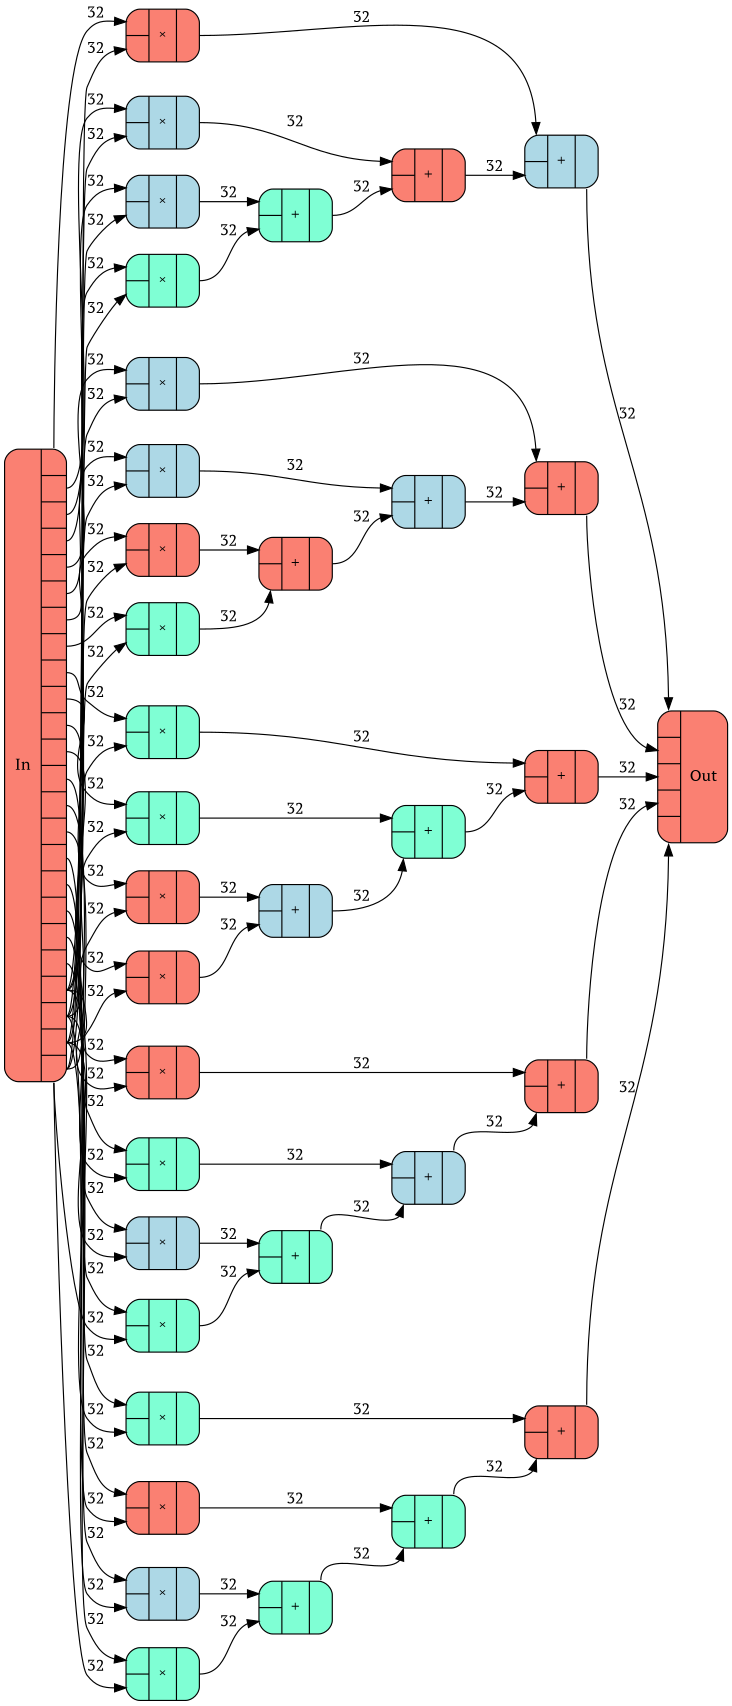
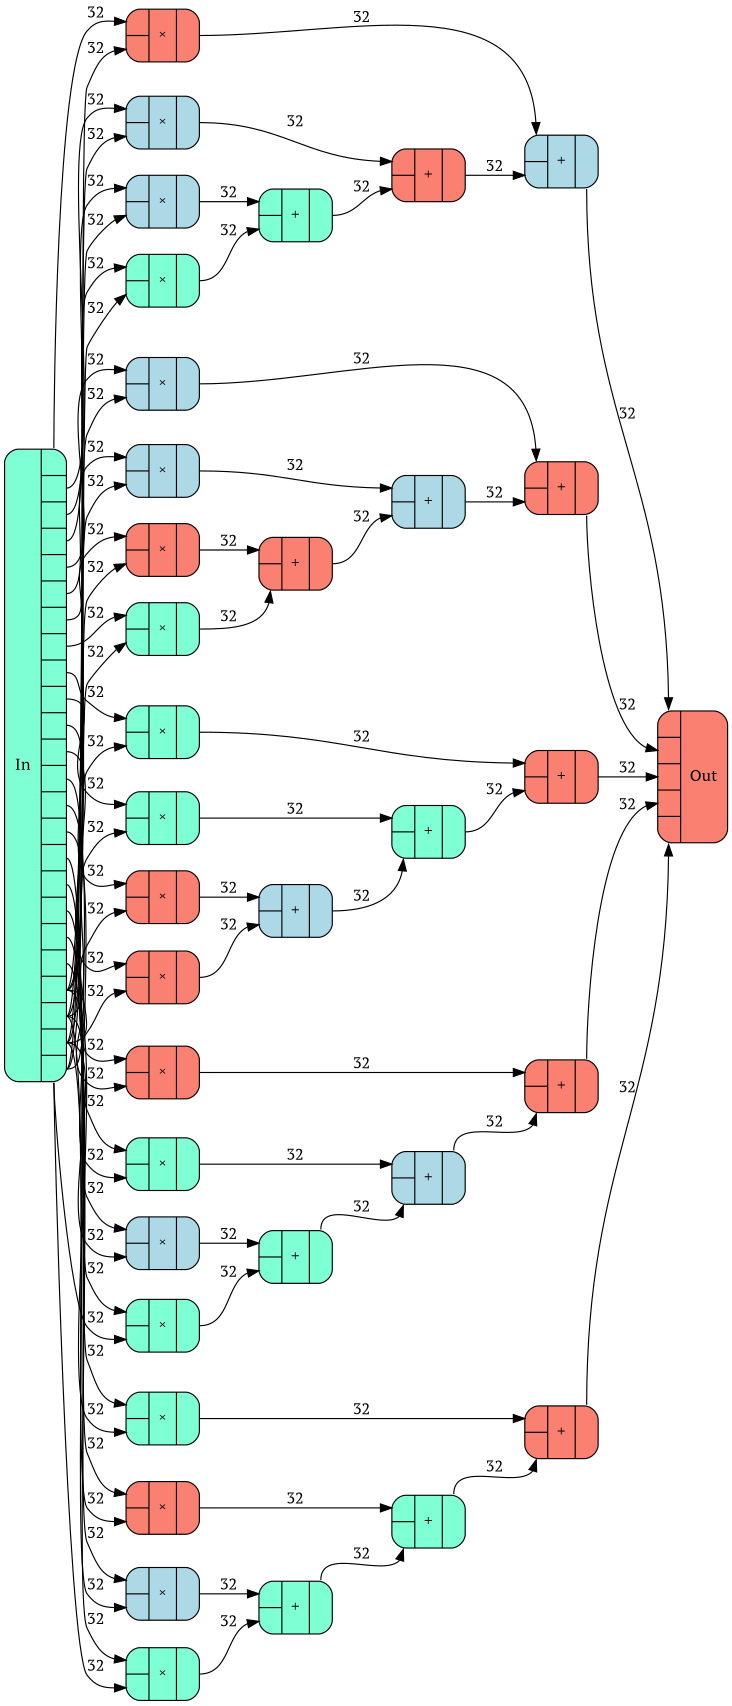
(36, 765) -> (36, 765)
